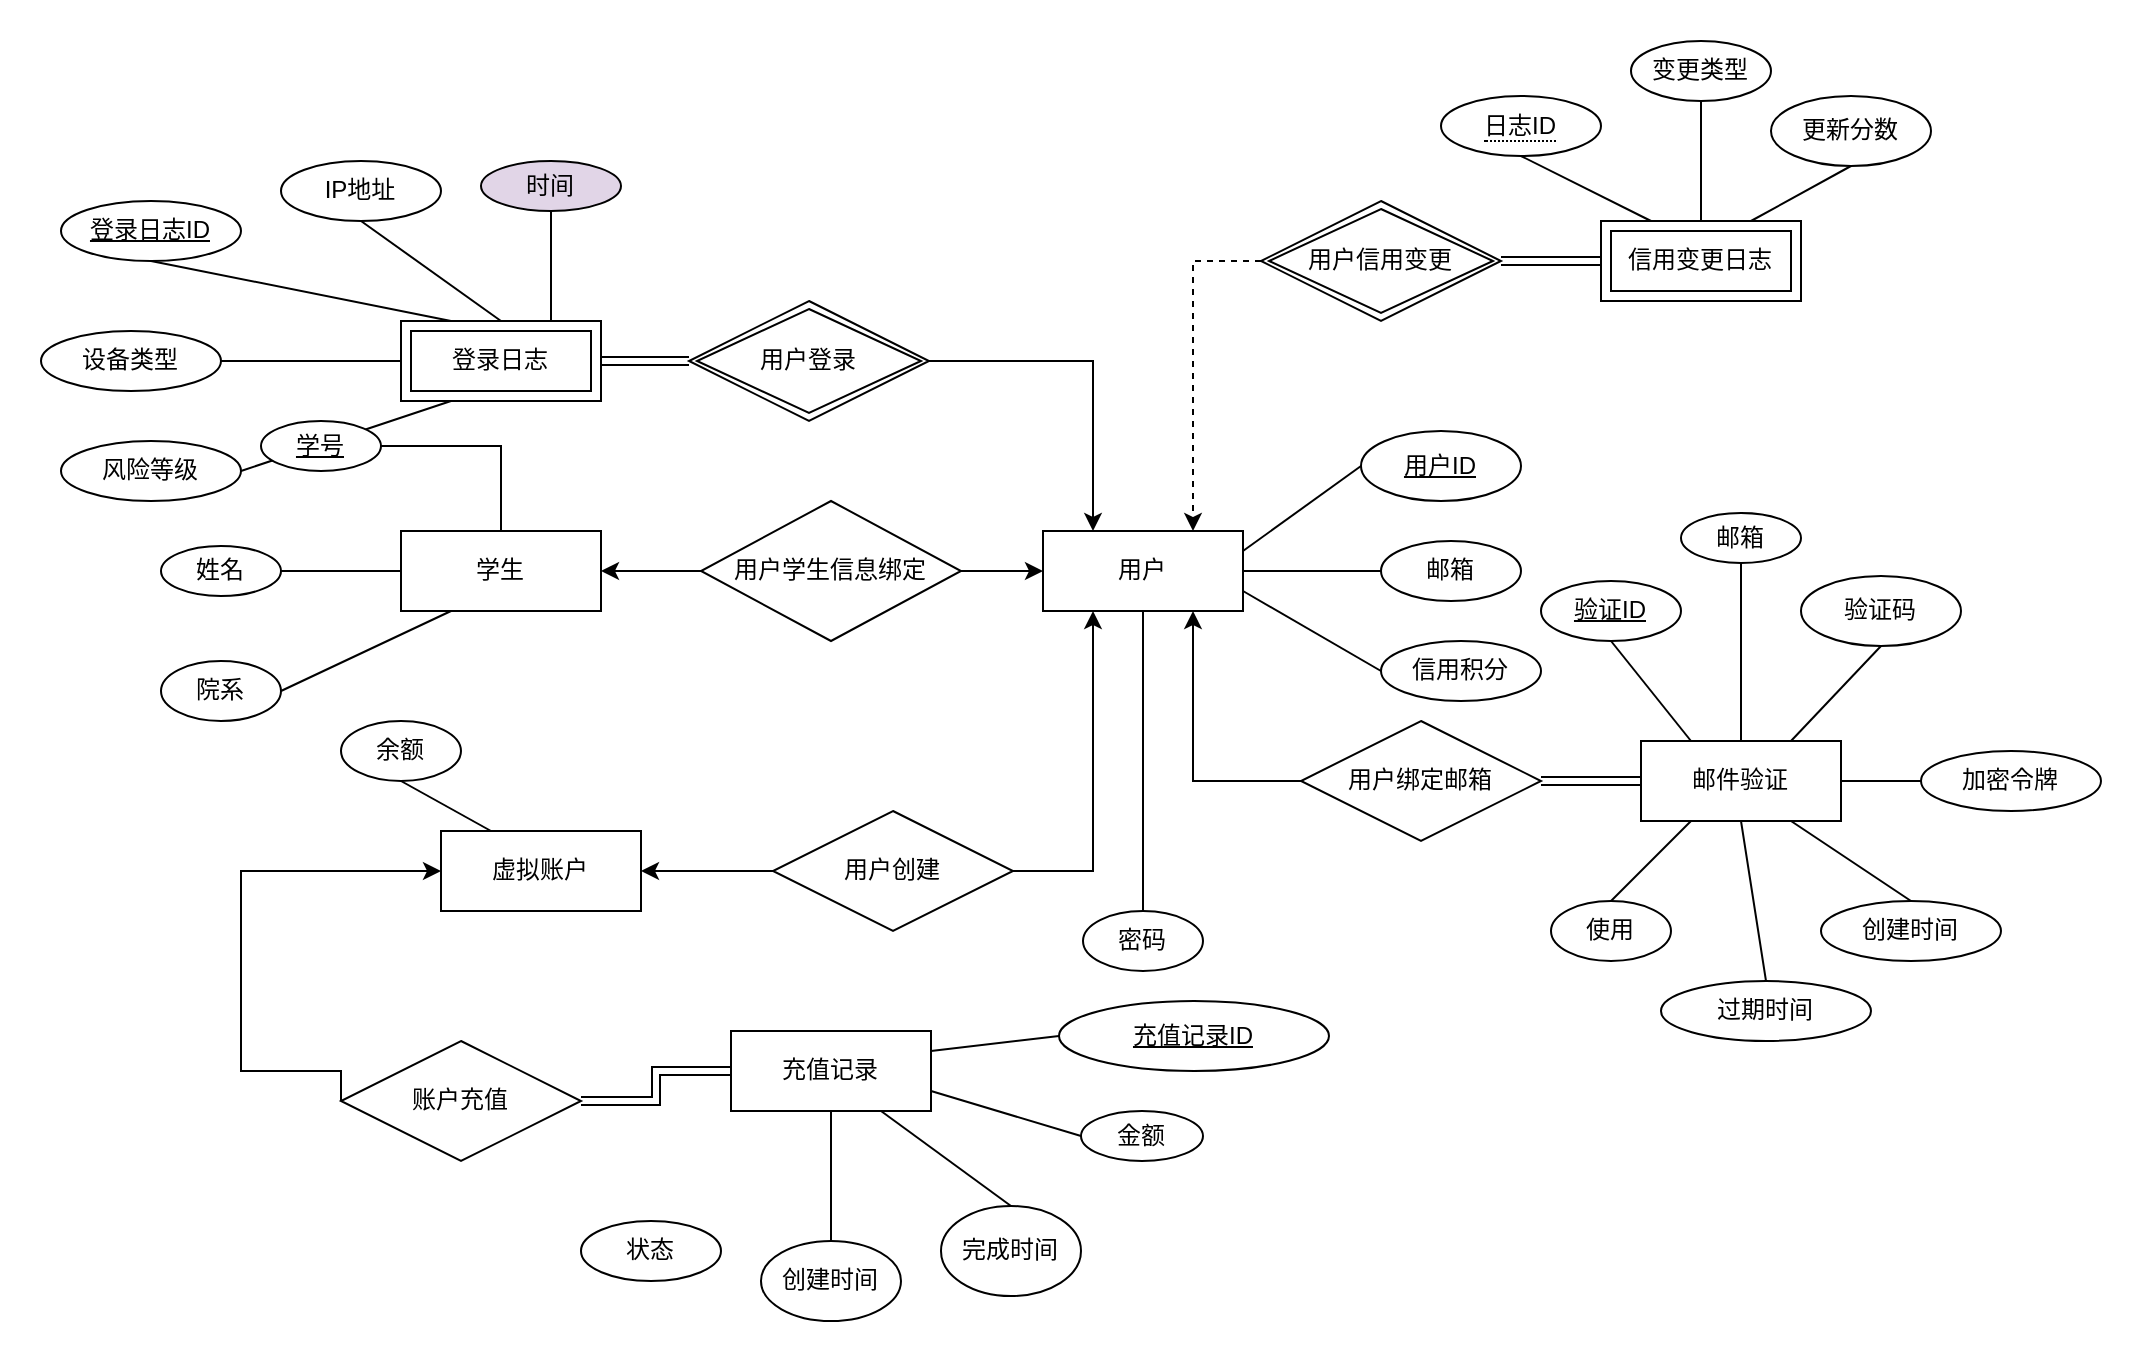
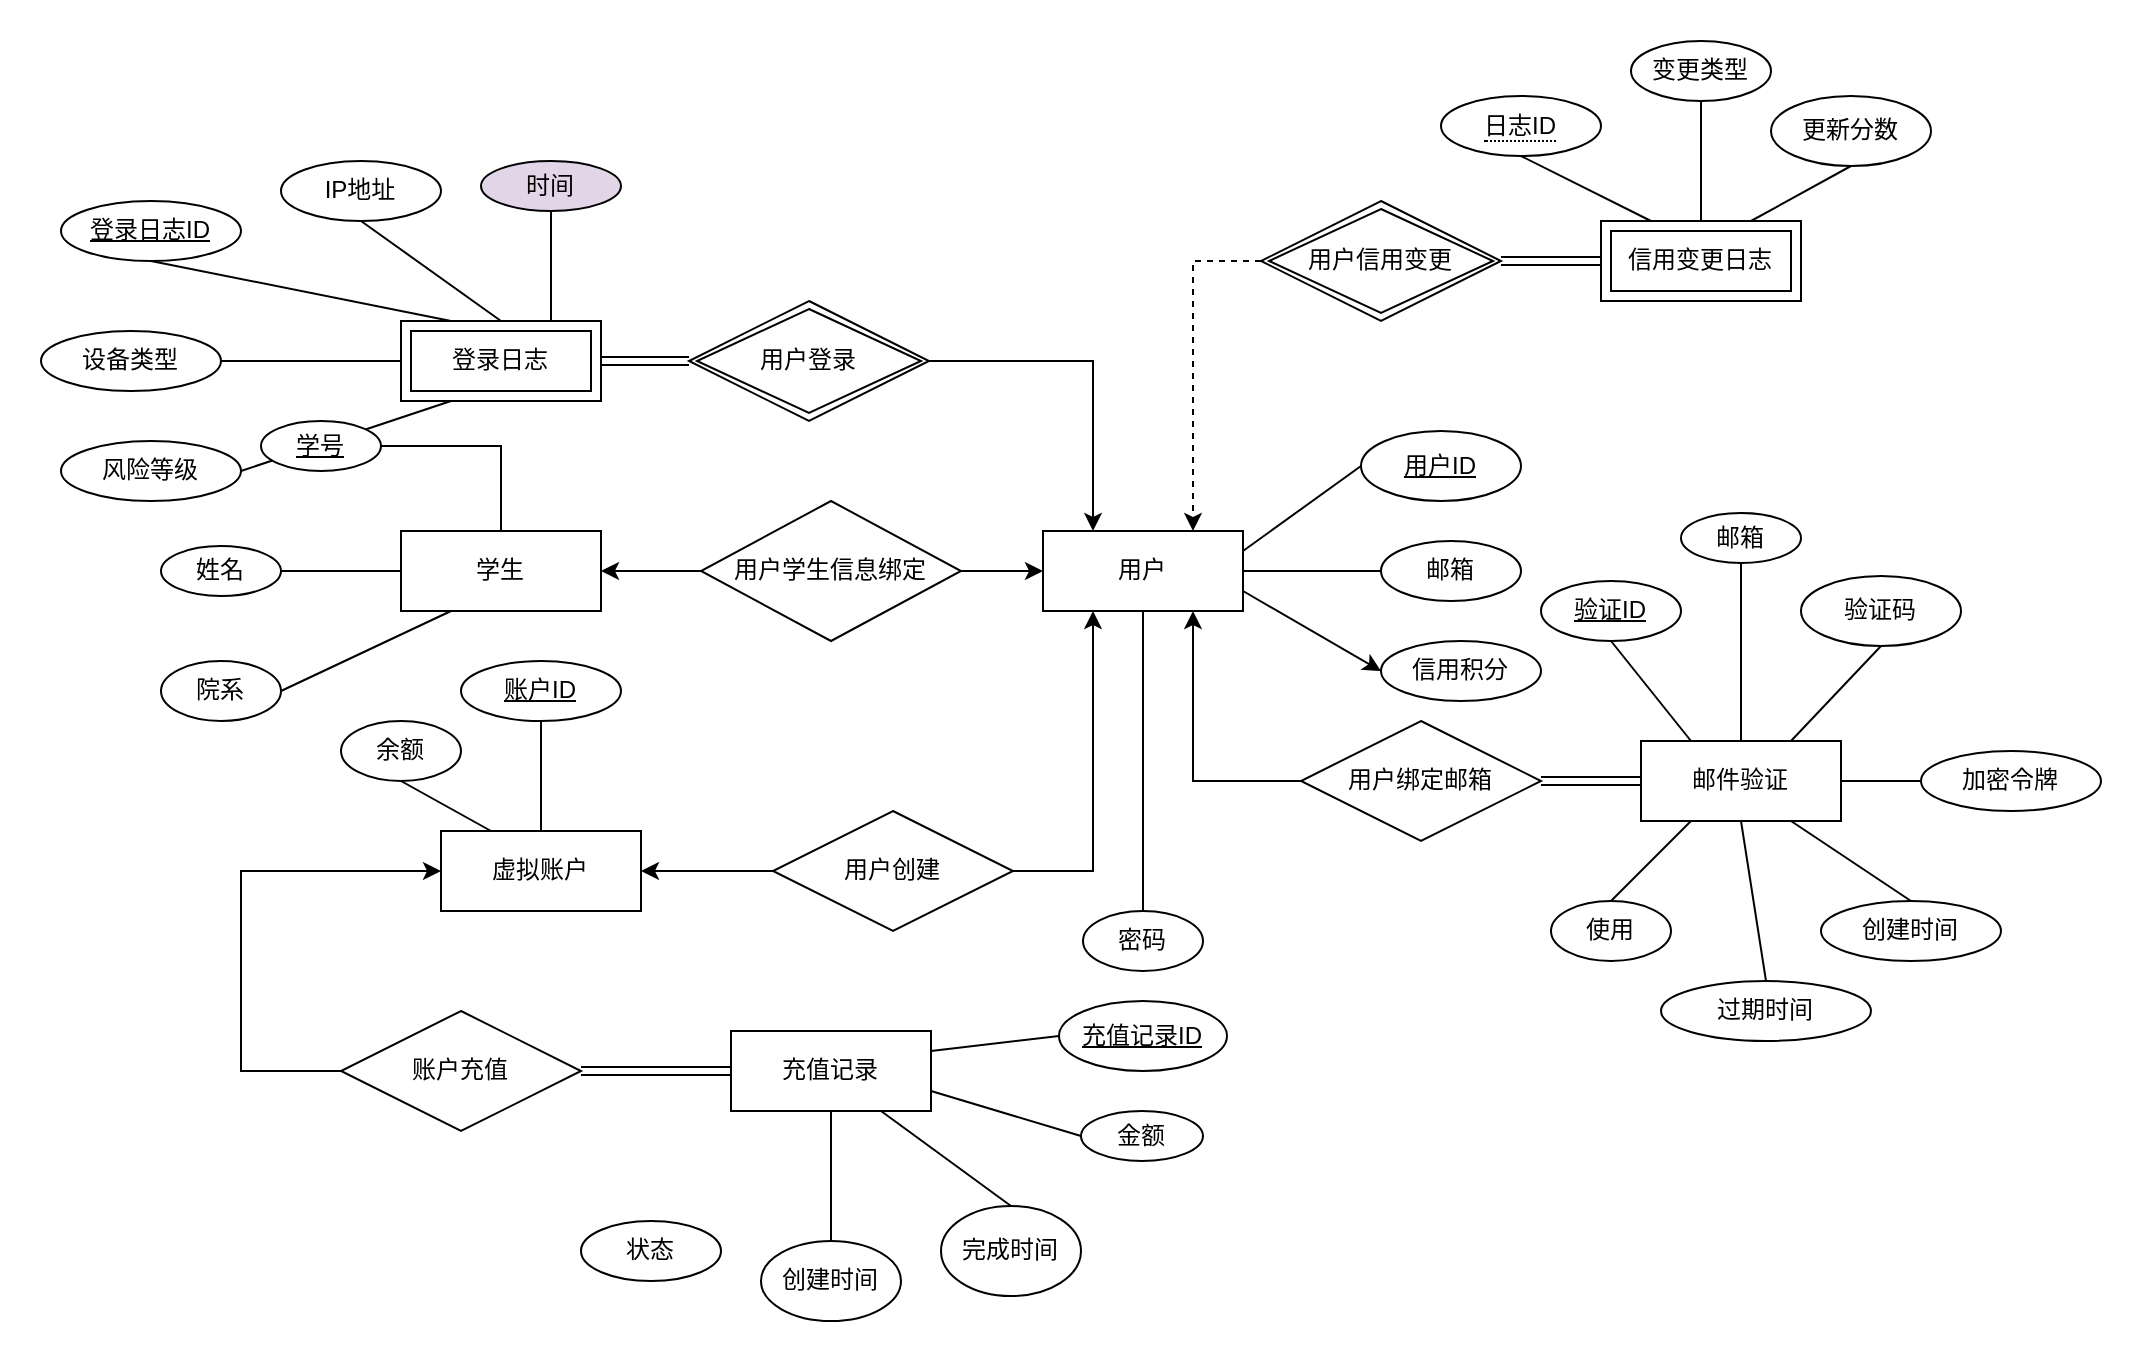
(1373, 666) -> (1368, 664)
none -> (541, 691)
none -> (541, 776)
(1194, 1036) -> (1143, 1036)
(461, 1101) -> (461, 1071)
